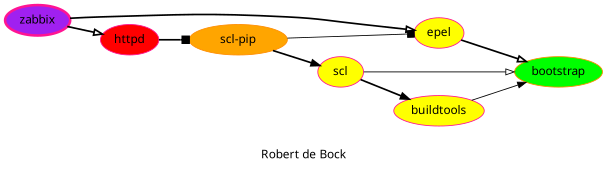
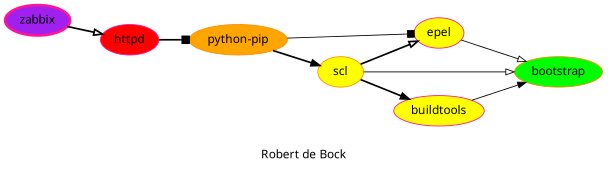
(238, 15) -> (385, 54)
(238, 40) -> (238, 40)
(490, 49) -> (490, 49)
(341, 72) -> (341, 72)
